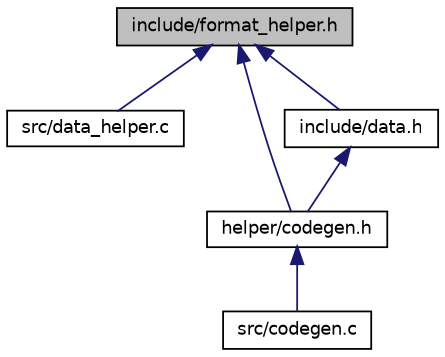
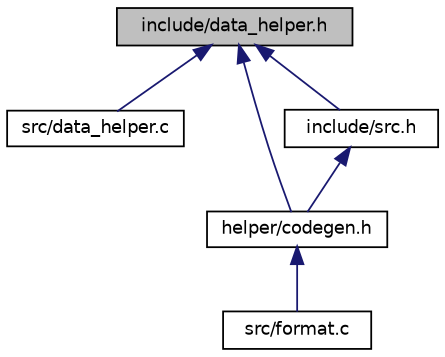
(235, 27) -> (235, 27)
(361, 128) -> (361, 128)
(297, 330) -> (297, 330)
